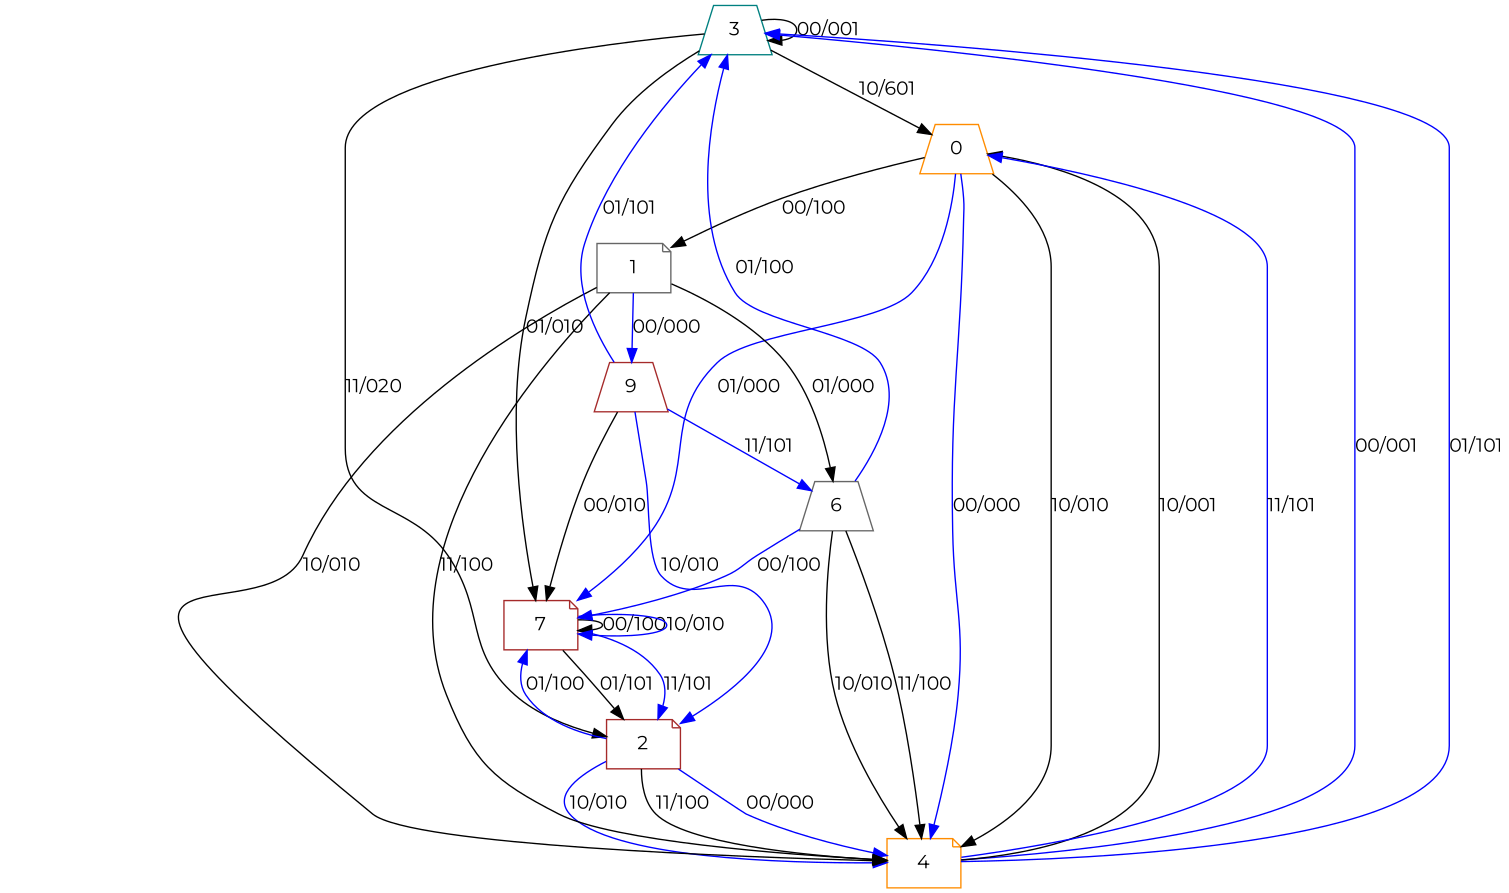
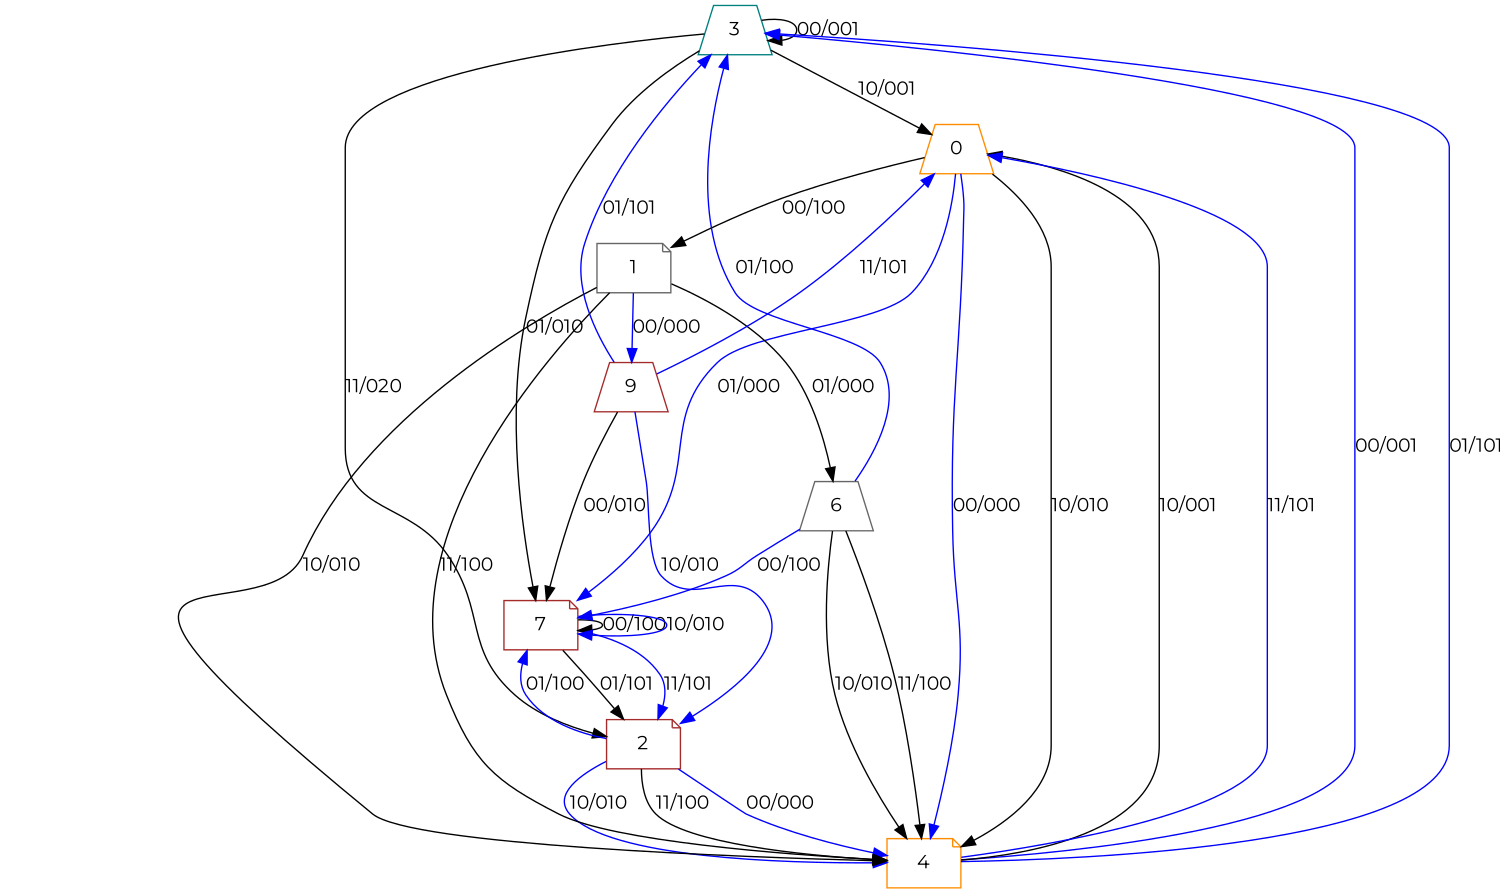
(888, 90) -> (888, 90)
(733, 446) -> (800, 292)
